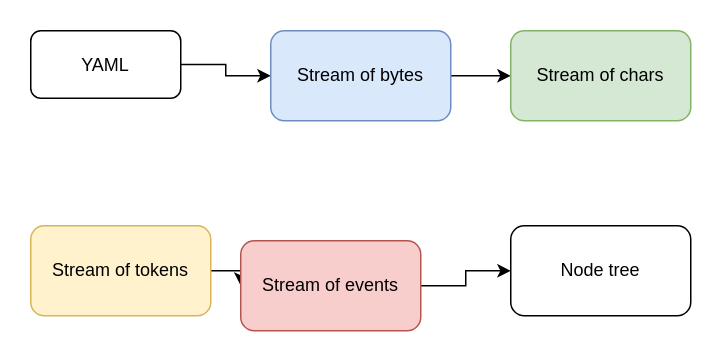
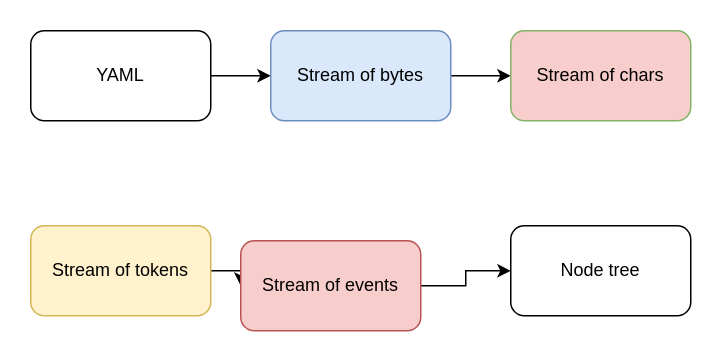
(106, 65) -> (121, 76)
(601, 76) -> (601, 76)
